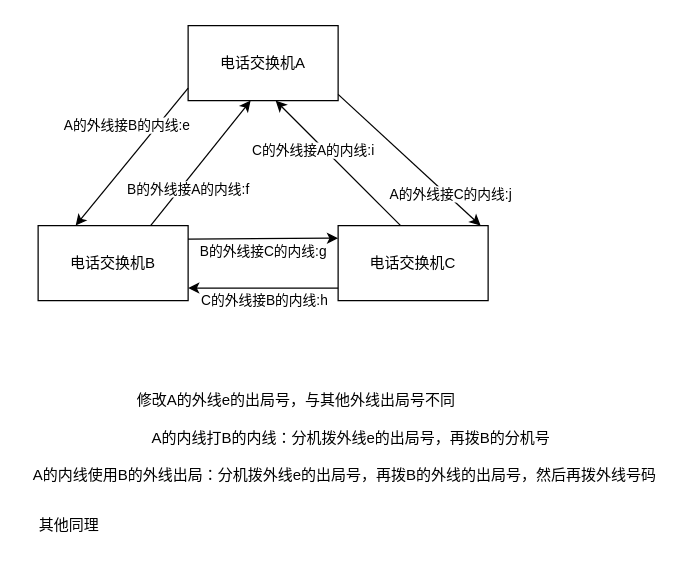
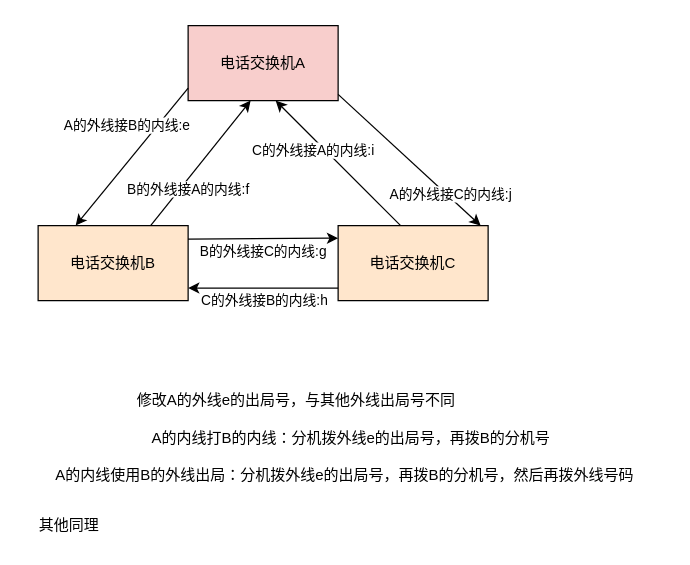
(263, 63) -> (263, 63)
(113, 263) -> (113, 263)
(413, 263) -> (413, 263)
(345, 476) -> (345, 476)
